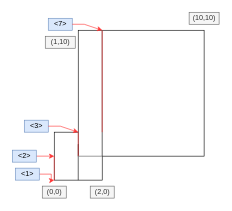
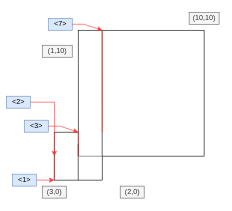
(60, 42) -> (57, 51)
(24, 156) -> (18, 102)
(27, 174) -> (24, 180)
(55, 192) -> (55, 192)
(102, 192) -> (132, 192)
